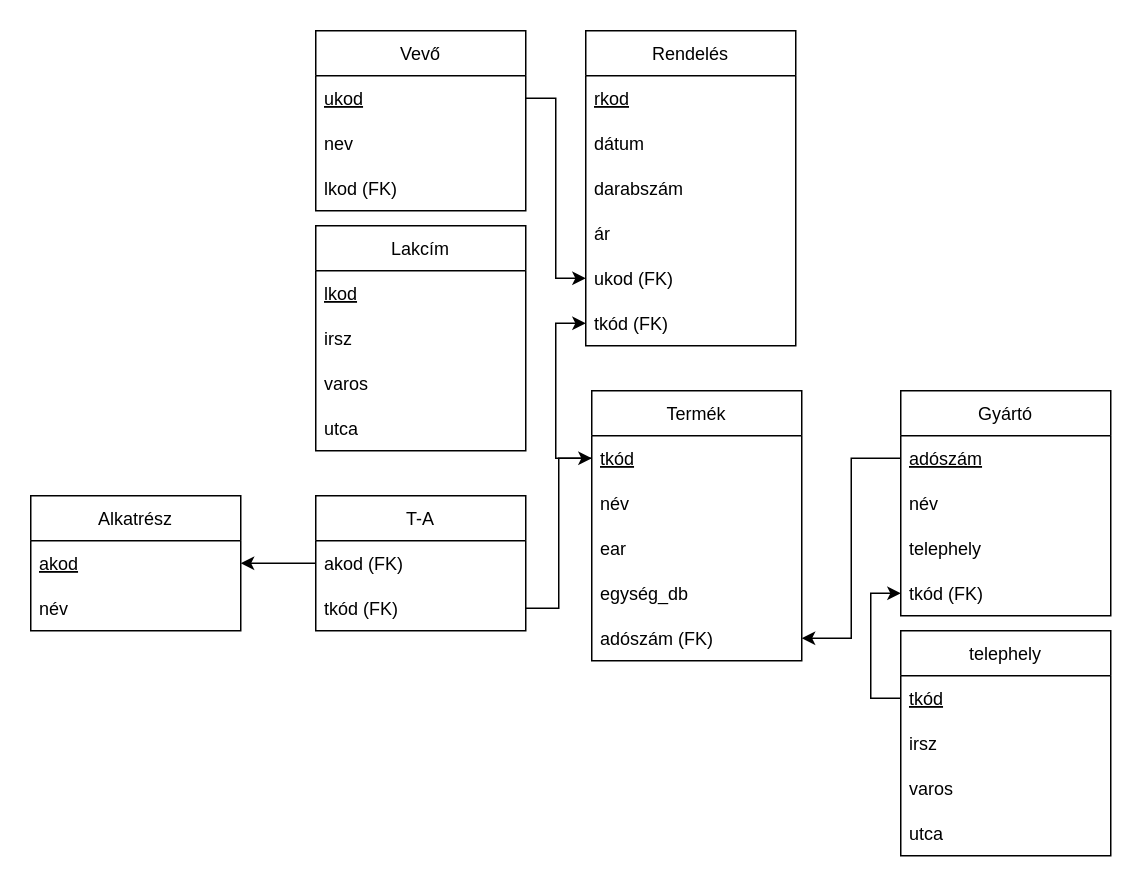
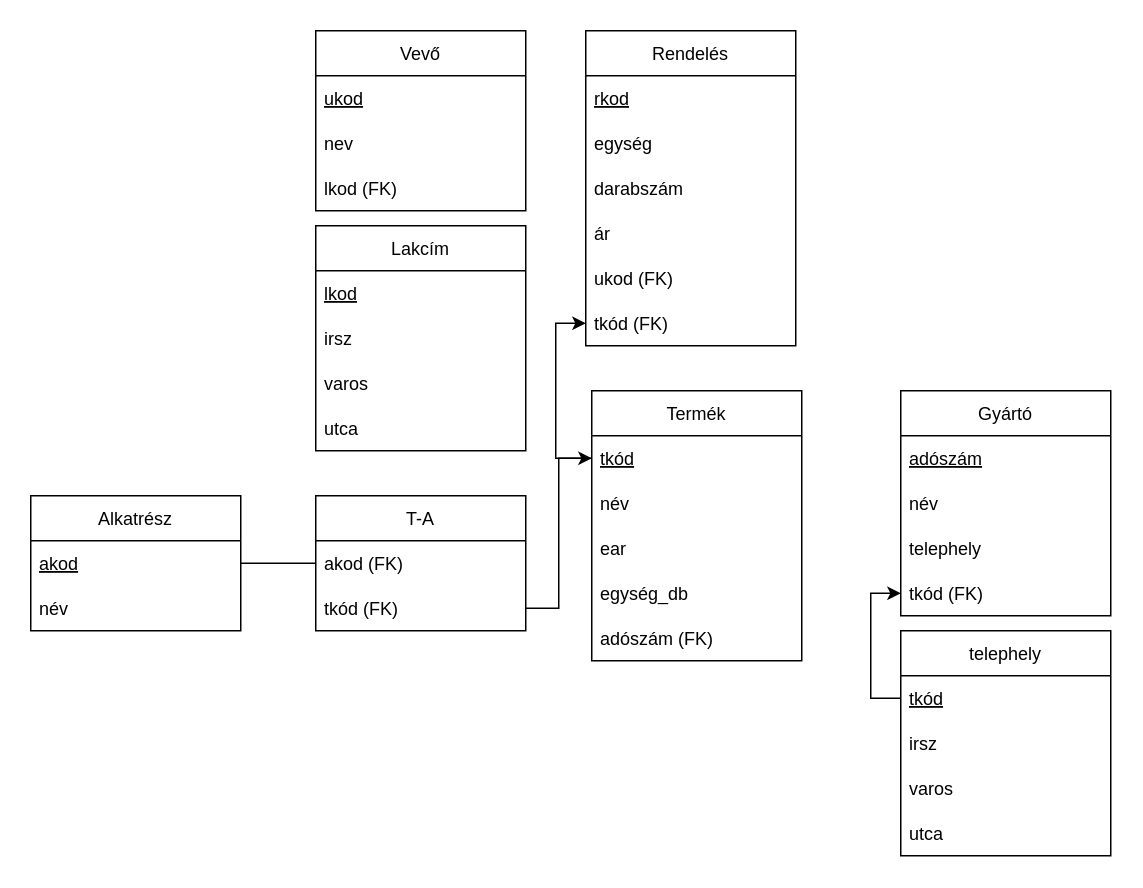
(619, 144) -> (624, 144)
(556, 183) -> none
(851, 544) -> none
(252, 563) -> (248, 563)
